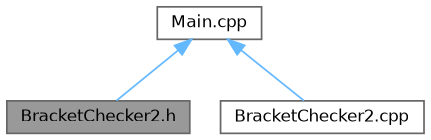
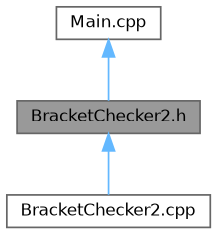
(272, 75) -> (109, 173)
